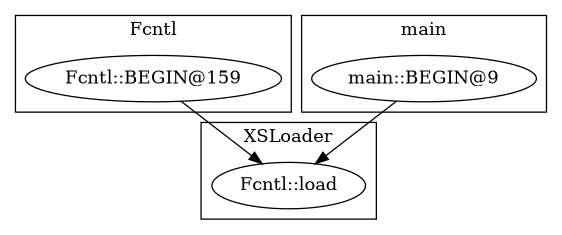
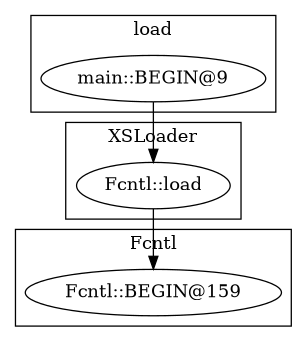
(424, 30) -> (153, 30)
(220, 131) -> (153, 237)
